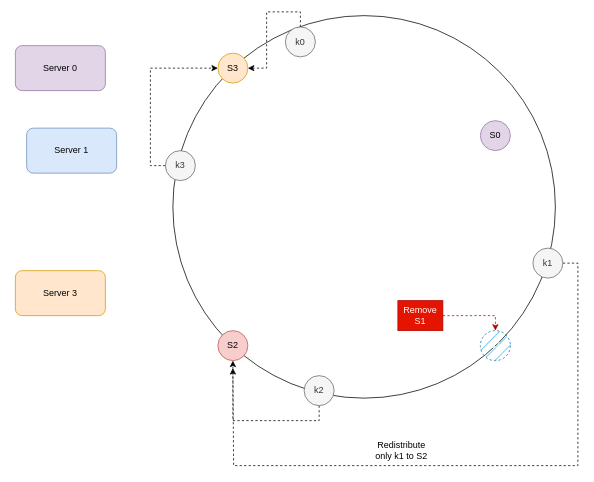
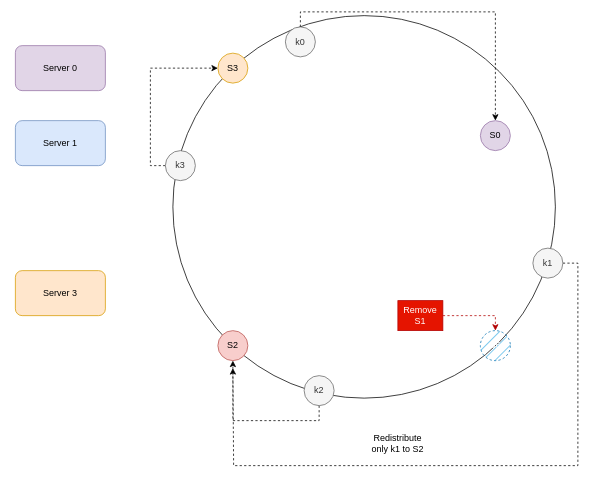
(267, 40) -> (495, 62)
(72, 150) -> (60, 143)
(495, 345) -> (495, 345)
(402, 450) -> (398, 443)
